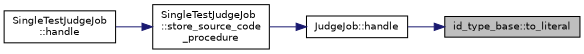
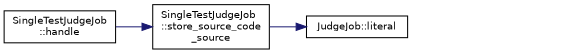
(211, 27) -> (211, 27)
(357, 27) -> (357, 27)
(512, 27) -> none
